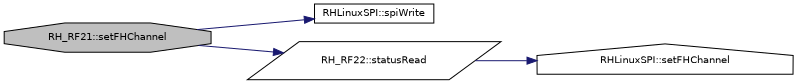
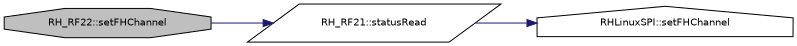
(374, 14) -> none
(108, 38) -> (108, 23)
(374, 61) -> (374, 23)
